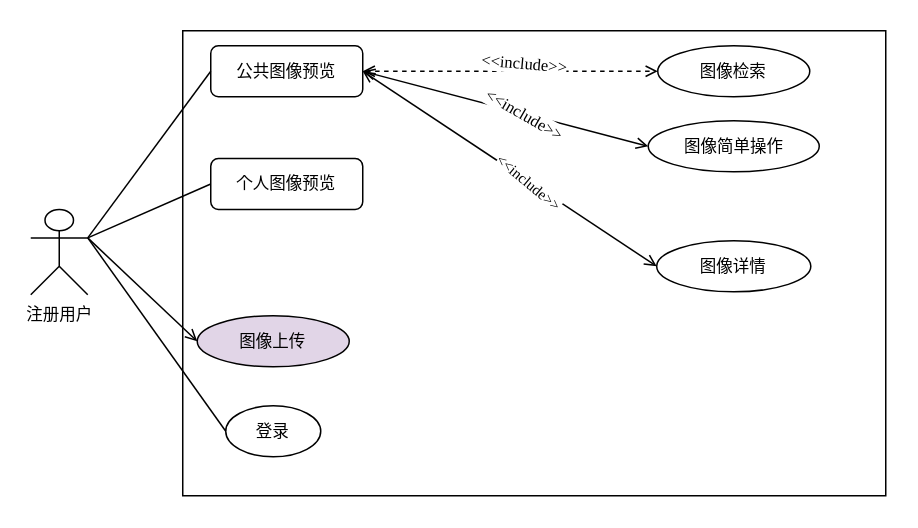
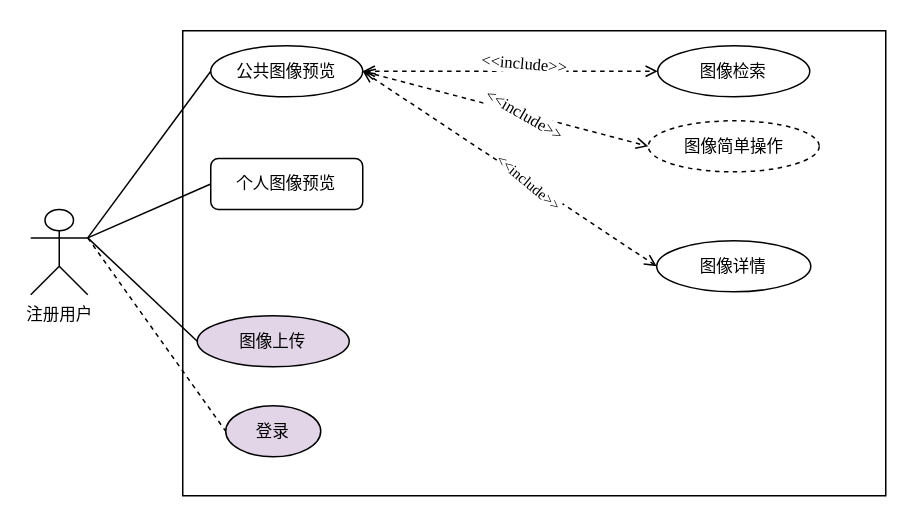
(287, 71) -> (287, 71)
(429, 89) -> (429, 89)
(431, 117) -> (431, 117)
(734, 146) -> (734, 146)
(192, 336) -> (193, 337)
(159, 337) -> (159, 337)
(273, 431) -> (273, 431)
